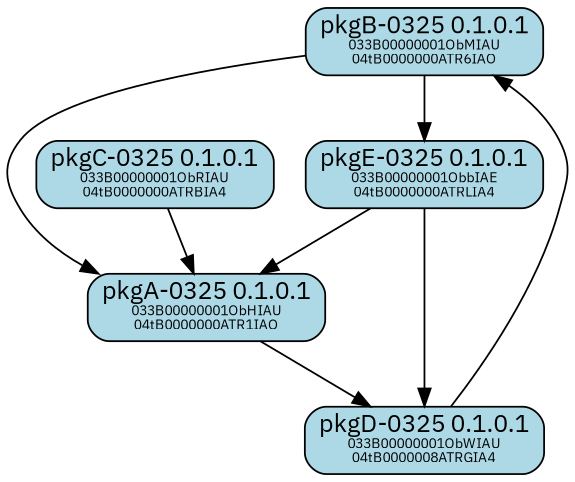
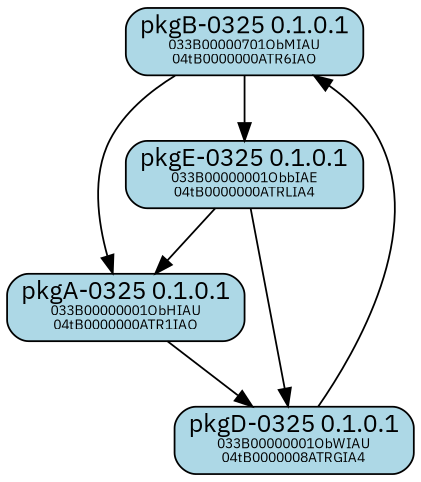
(424, 45) -> (245, 45)
(155, 175) -> none
